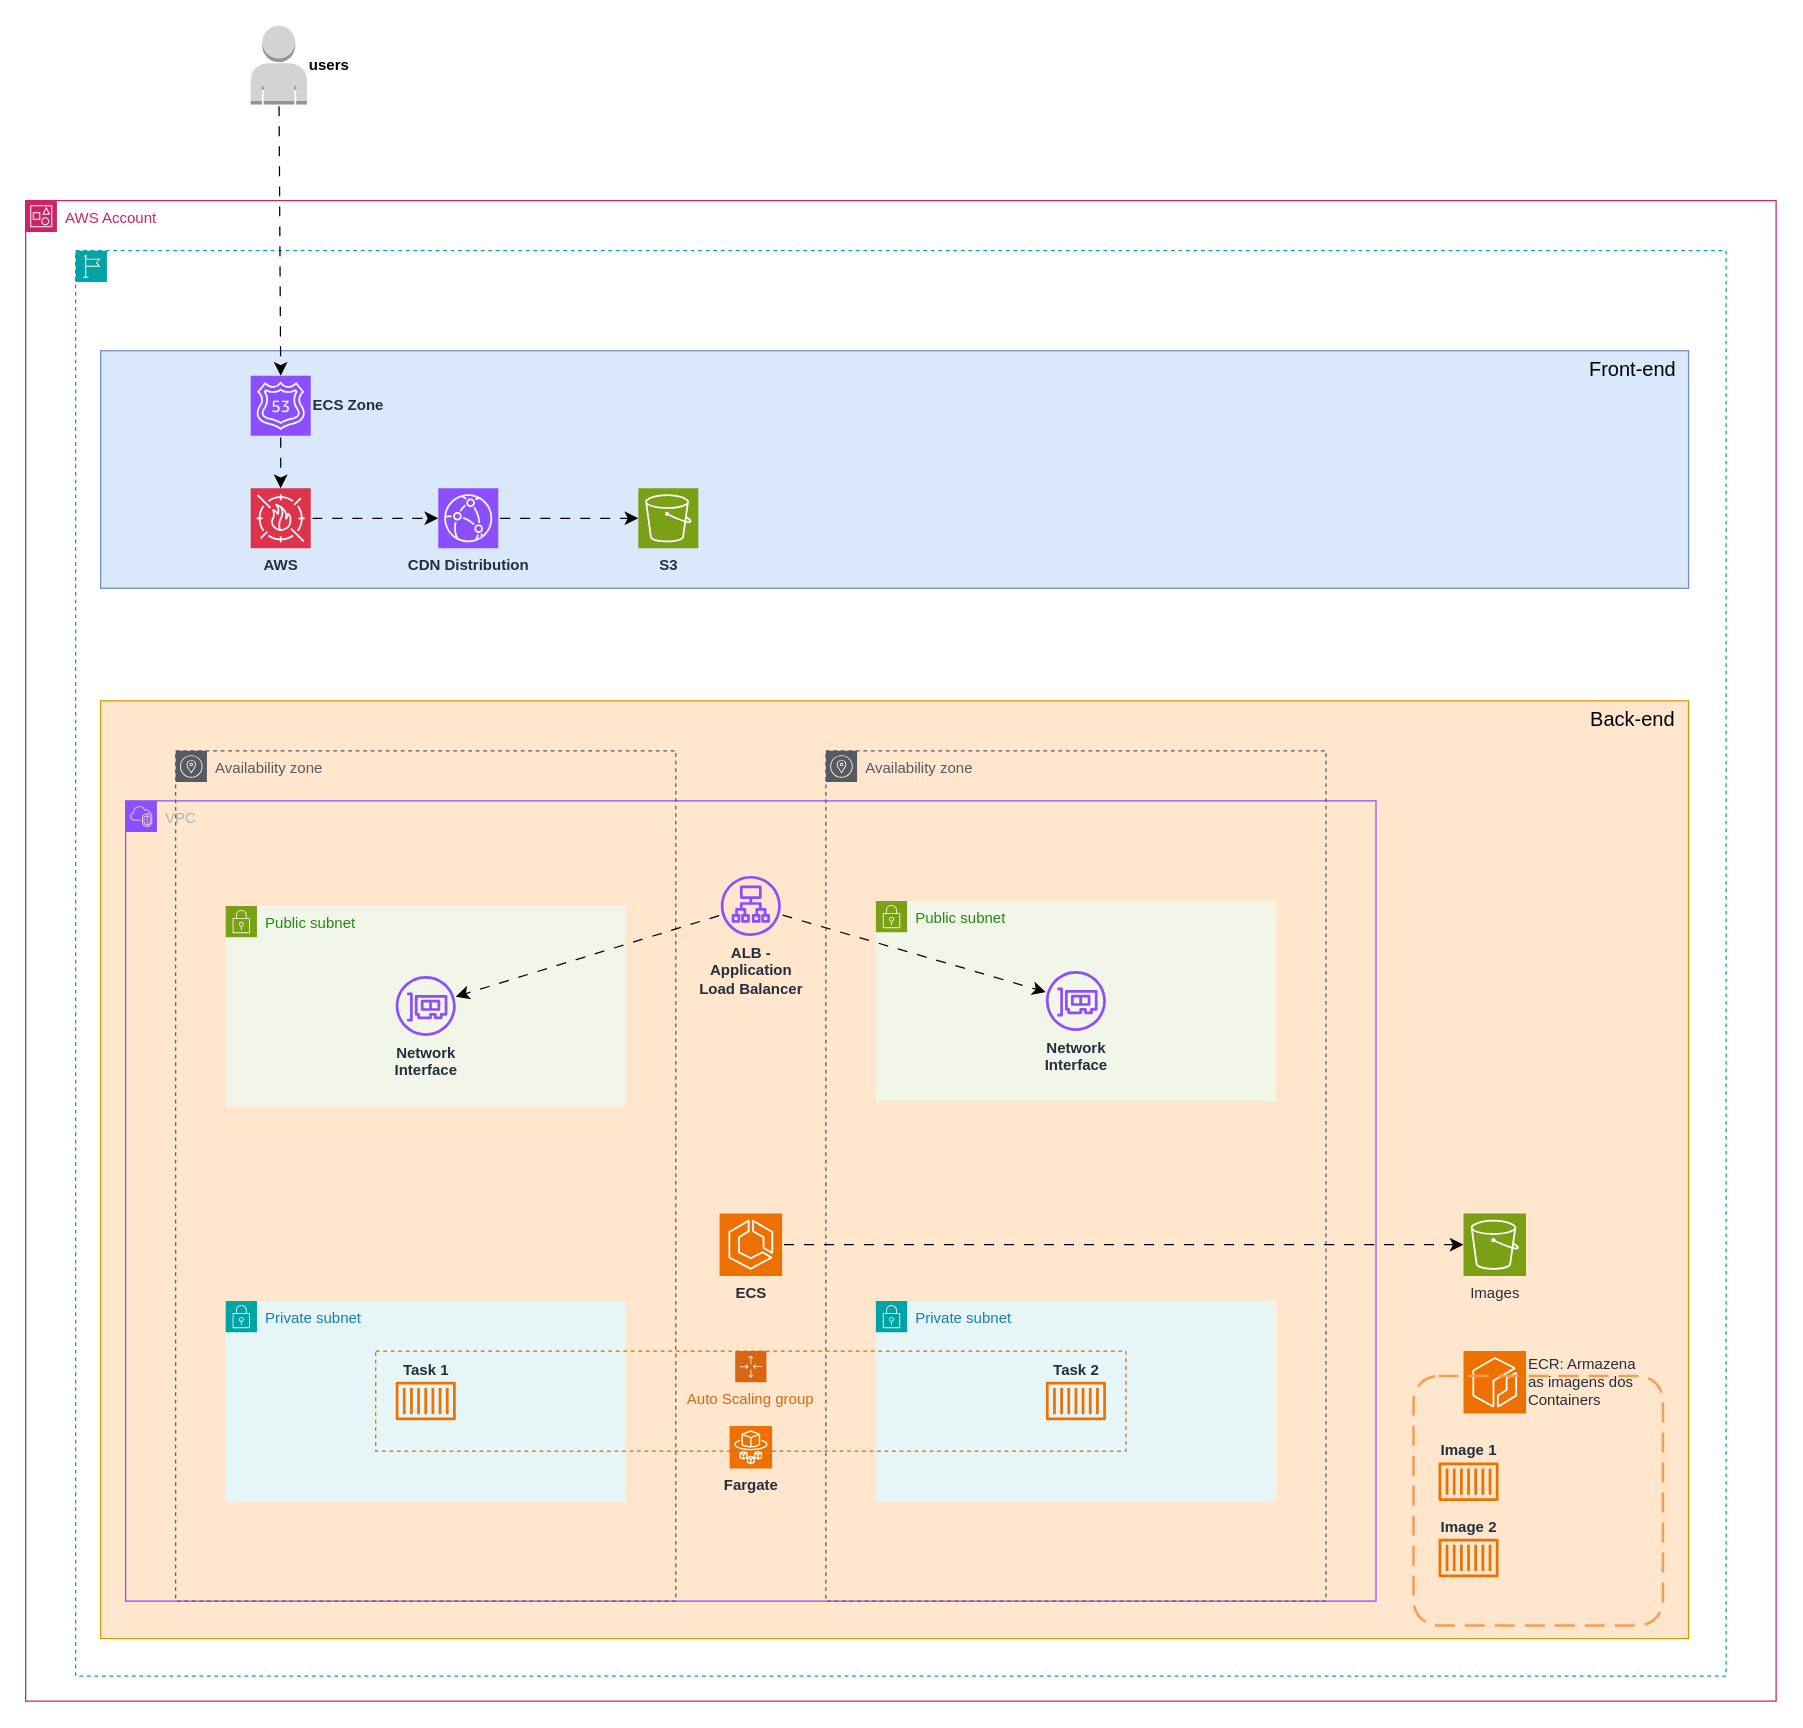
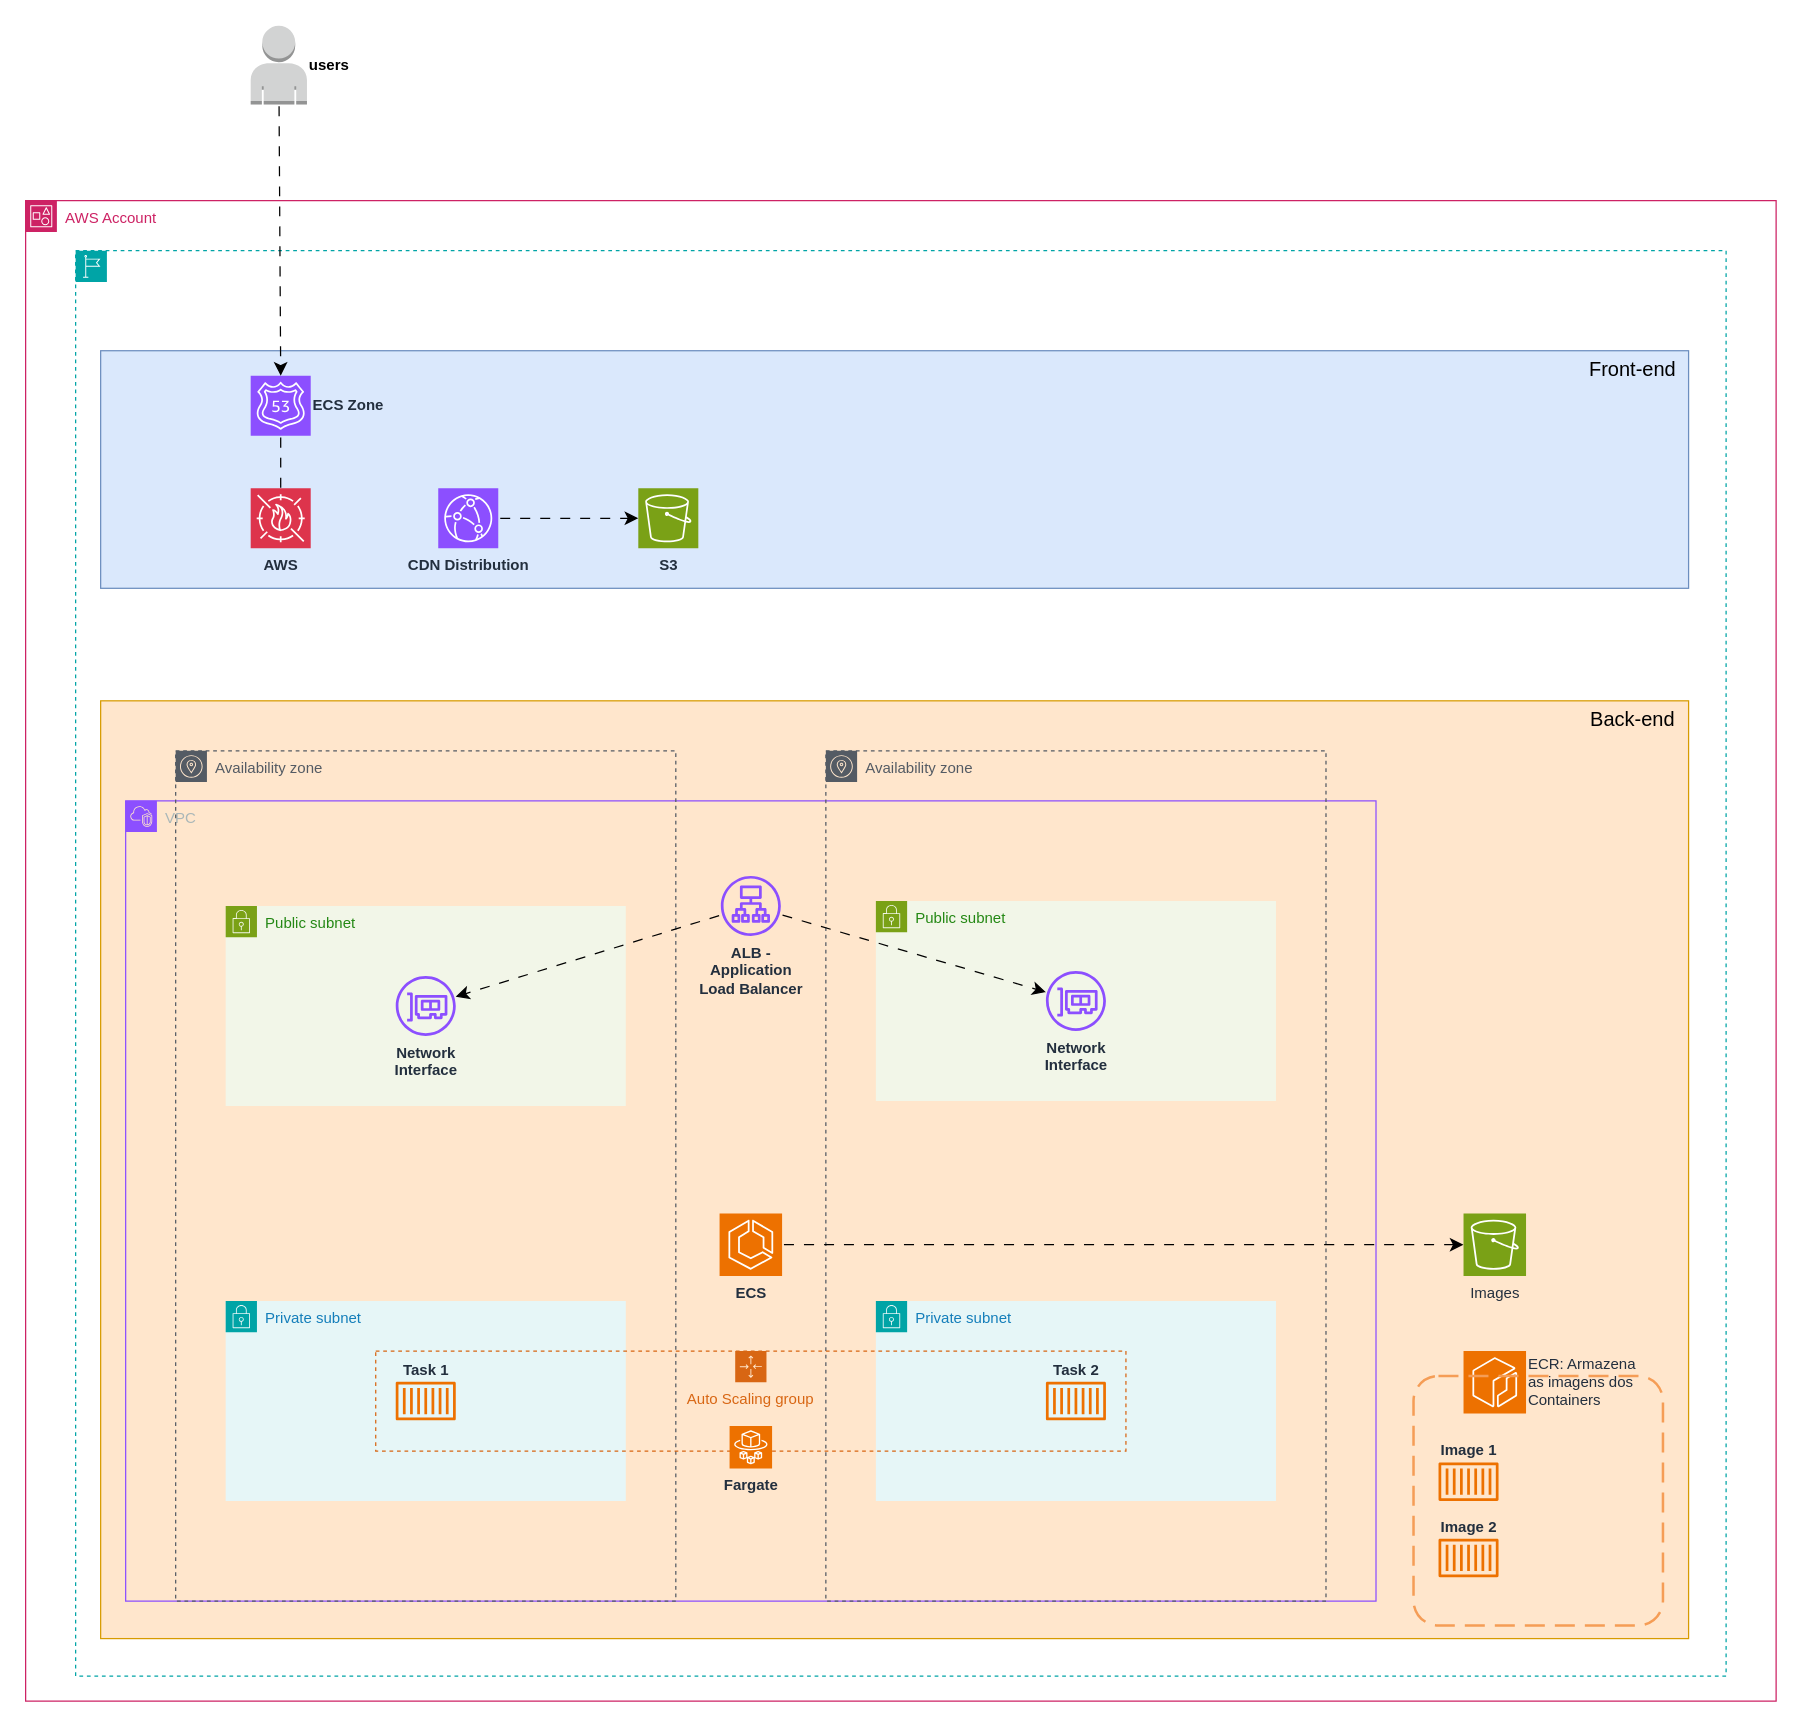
(281, 476) -> (281, 480)
(370, 518) -> none
